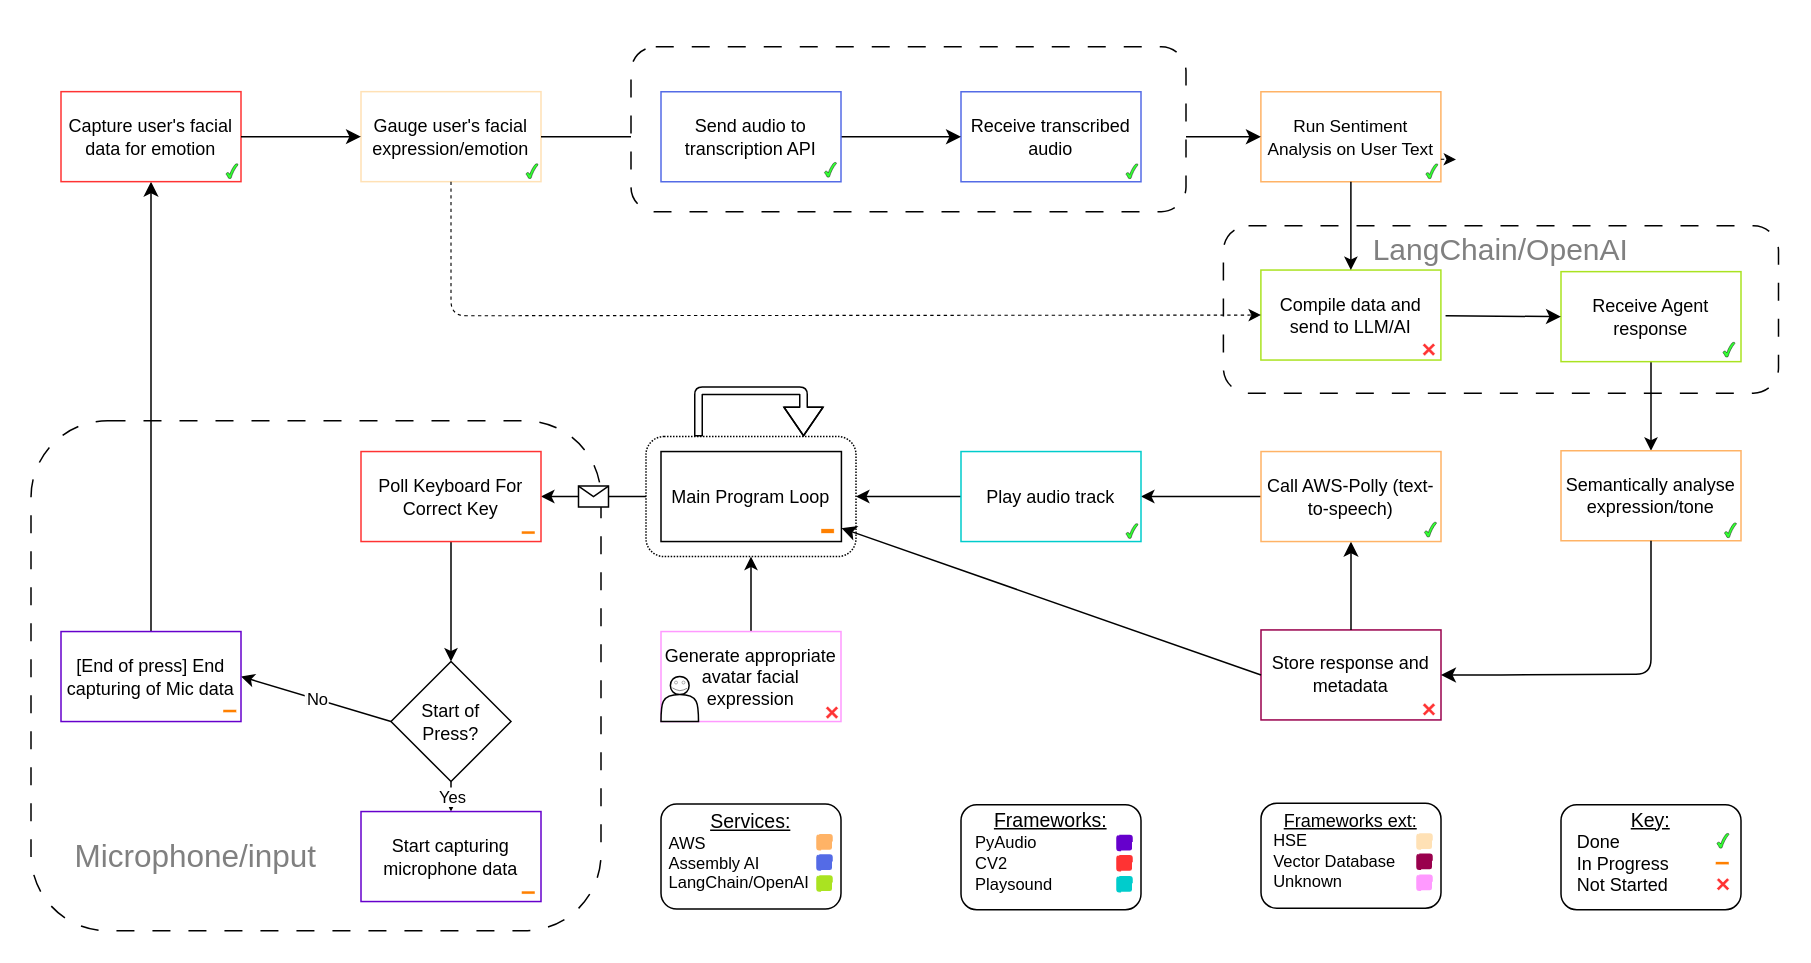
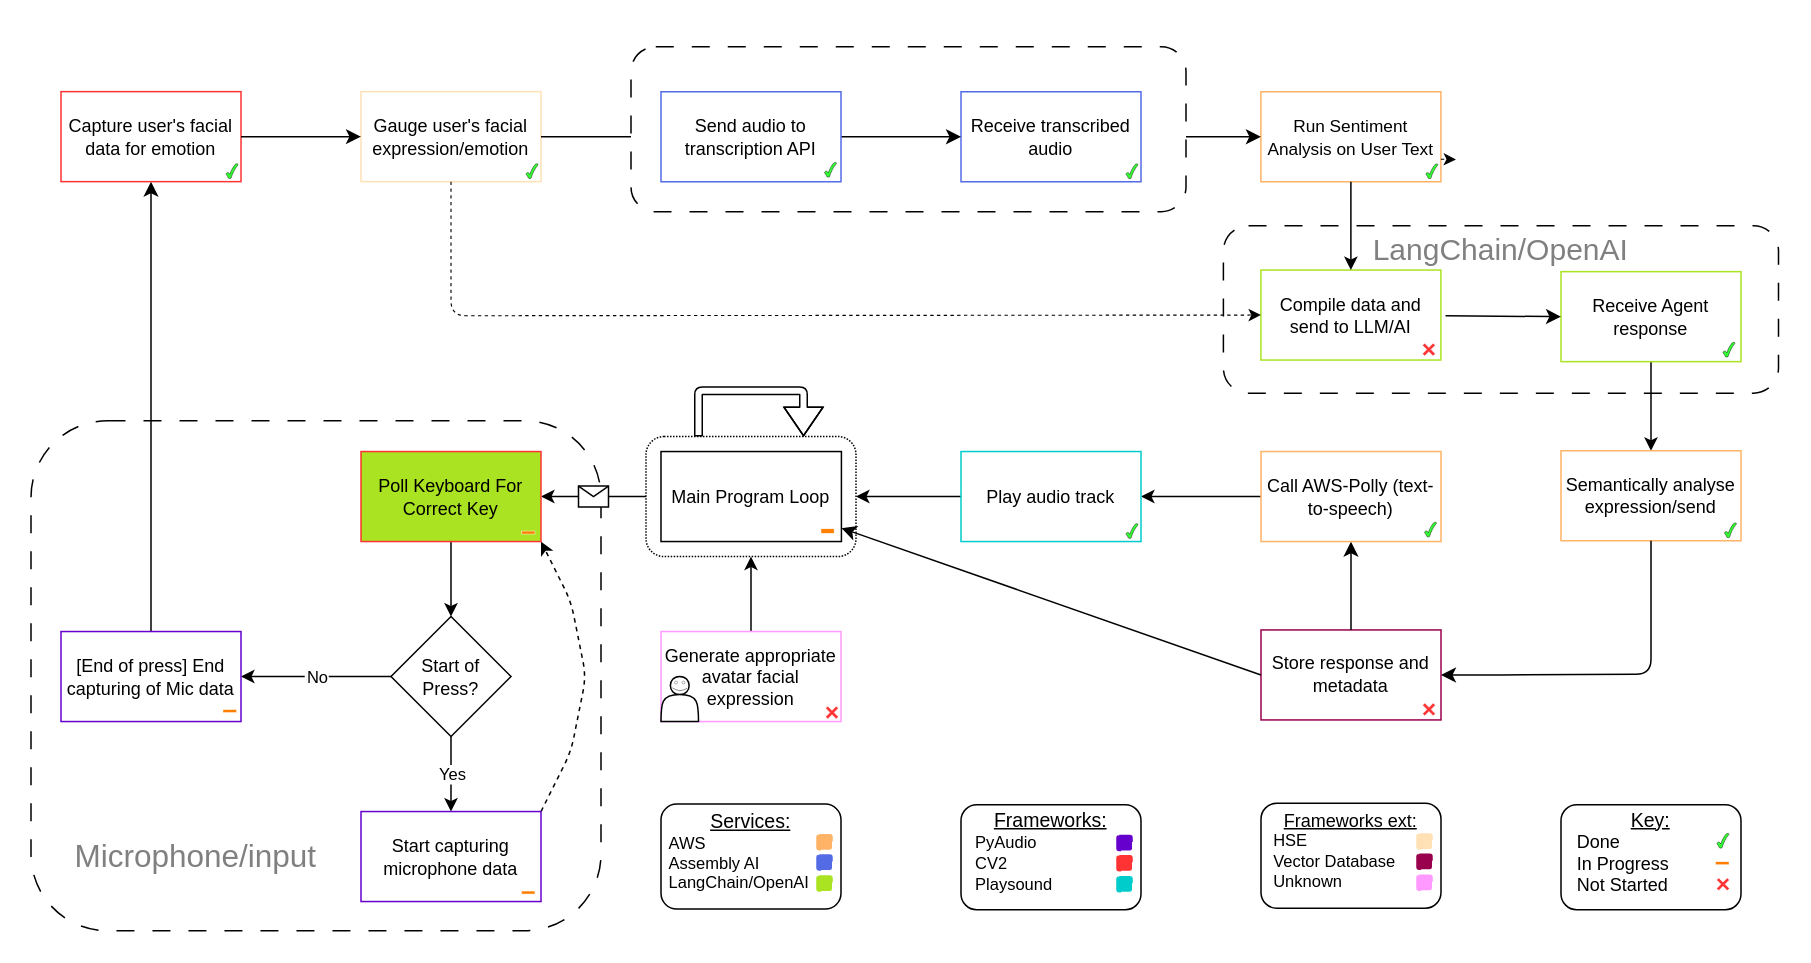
(1651, 496) -> (1651, 496)
(451, 497) -> (451, 497)
none -> (584, 684)
(451, 722) -> (451, 677)
